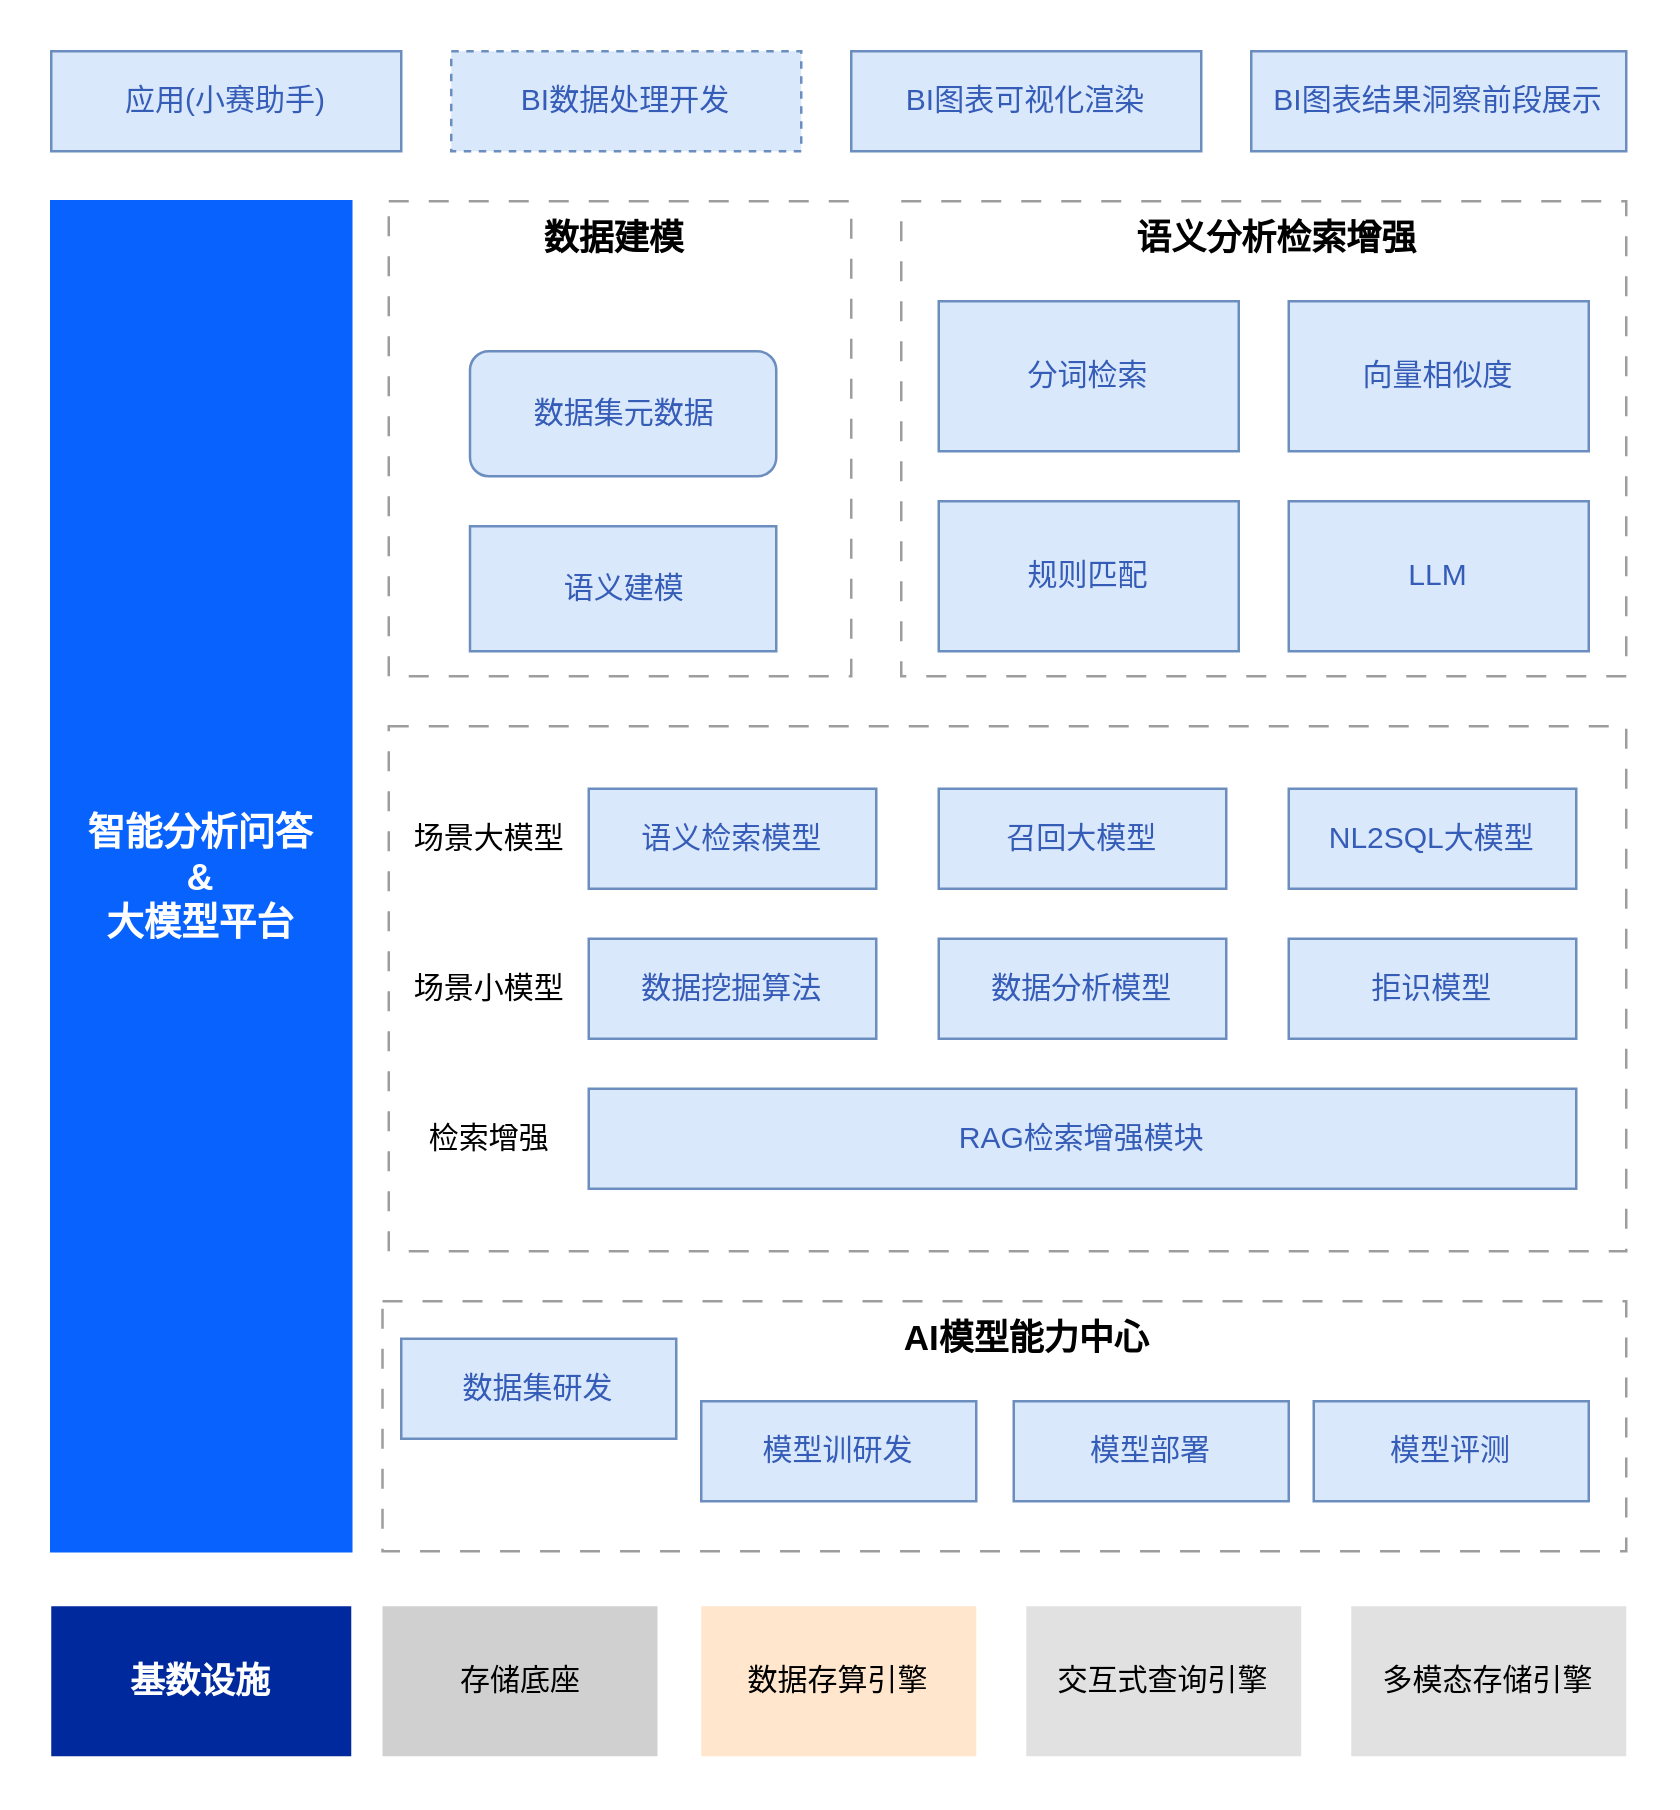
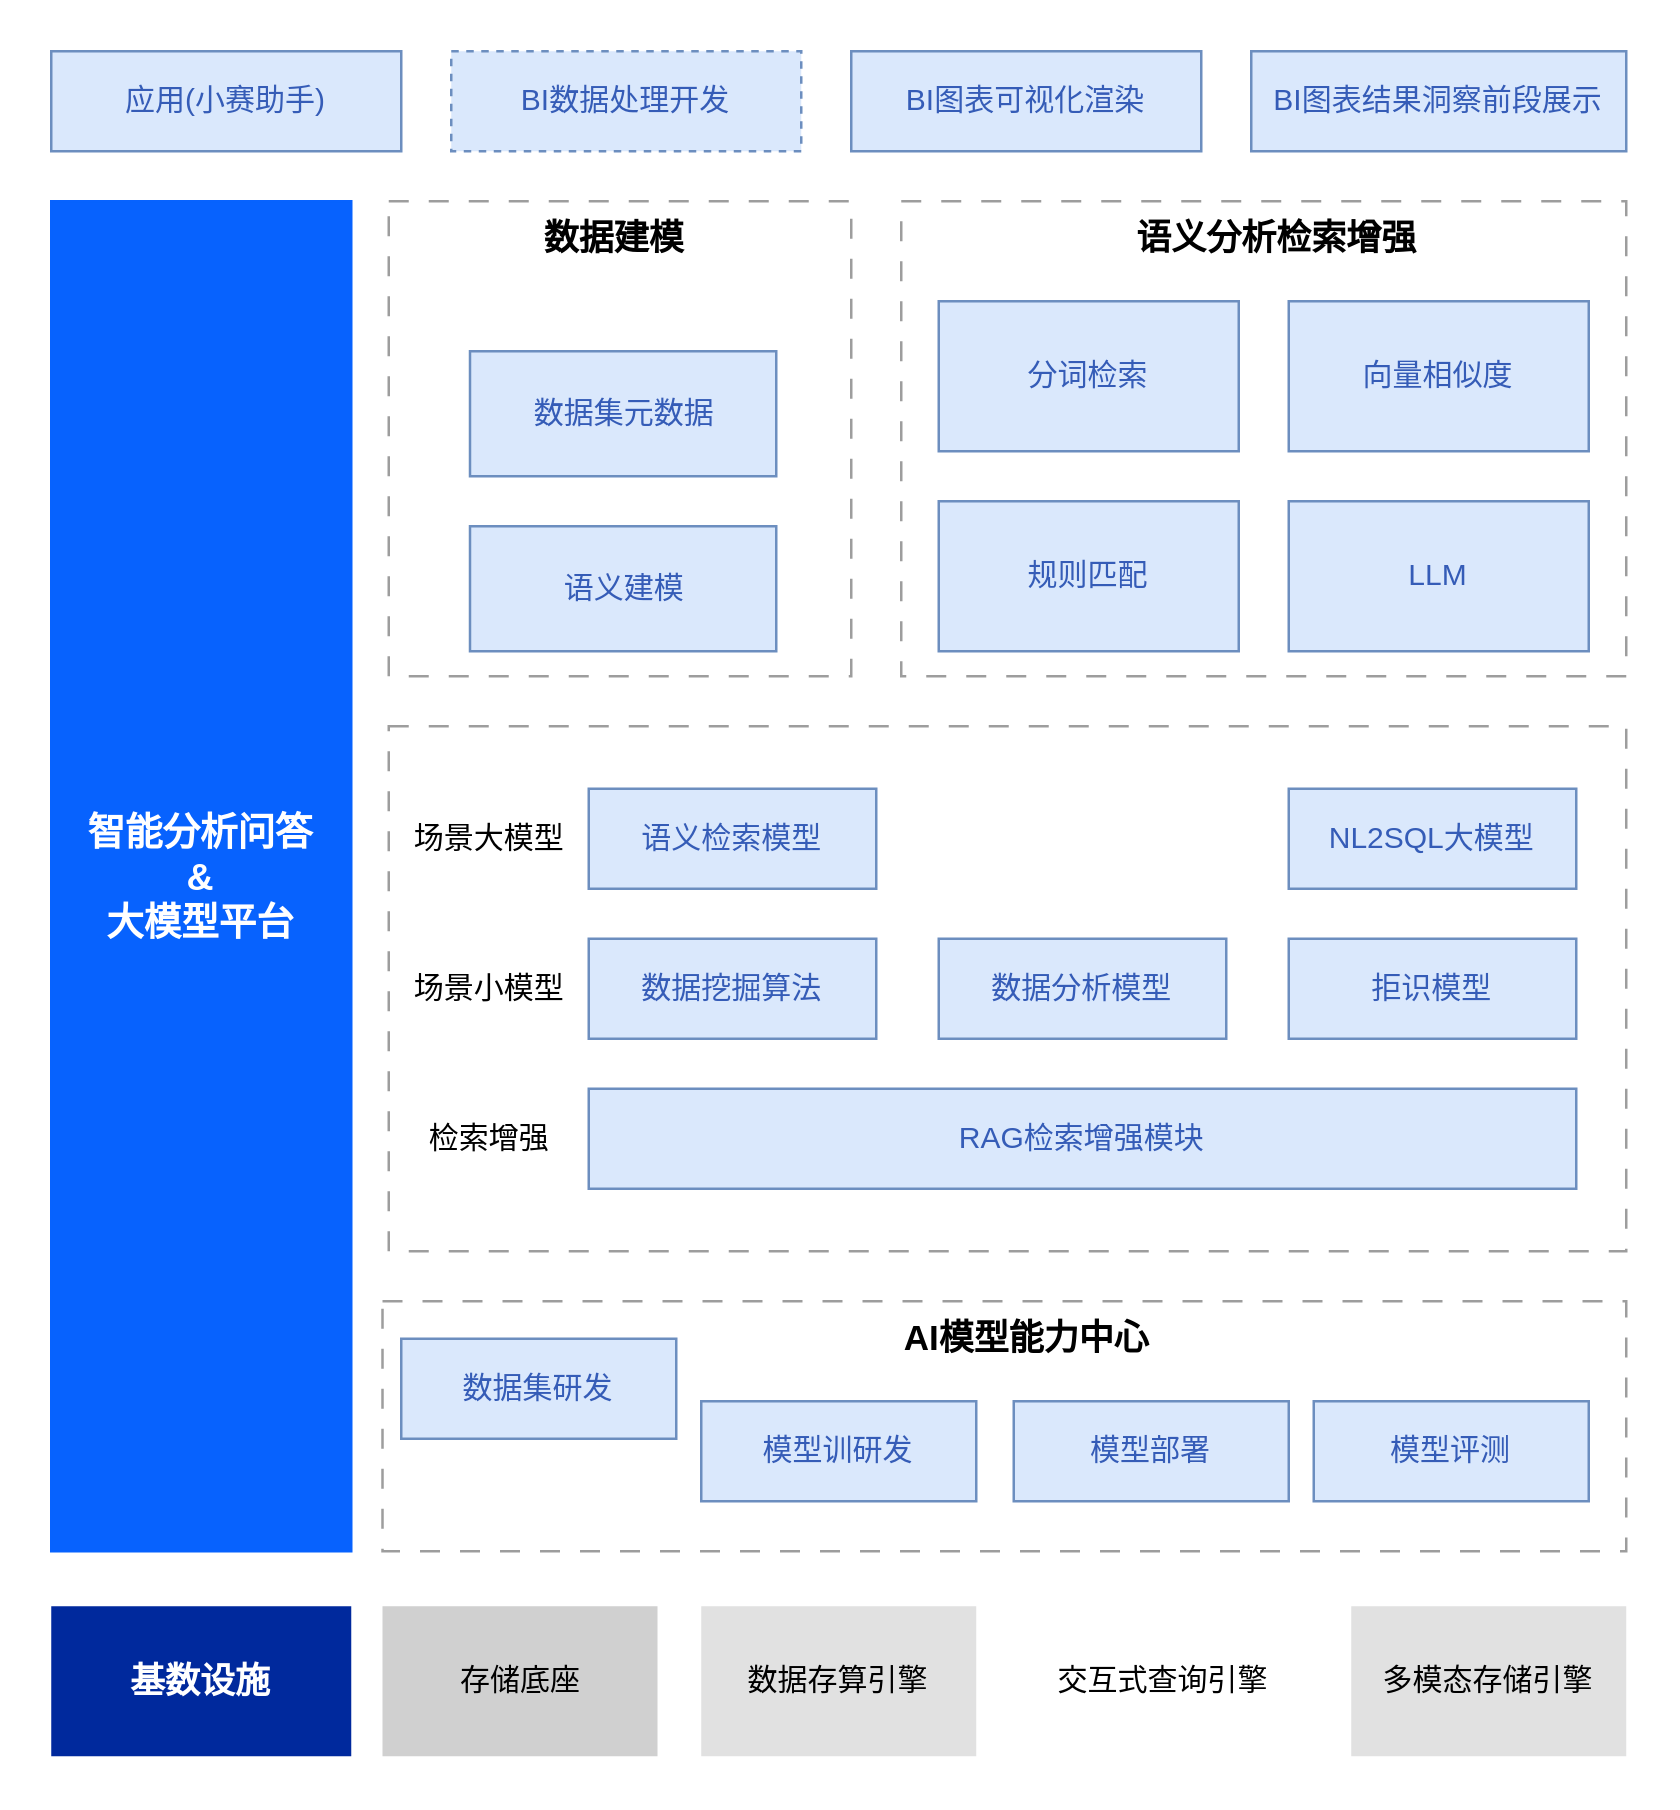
(623, 414) -> (623, 414)
(1083, 839) -> none
(839, 1681) -> (839, 1681)
(1164, 1681) -> (1164, 1681)
